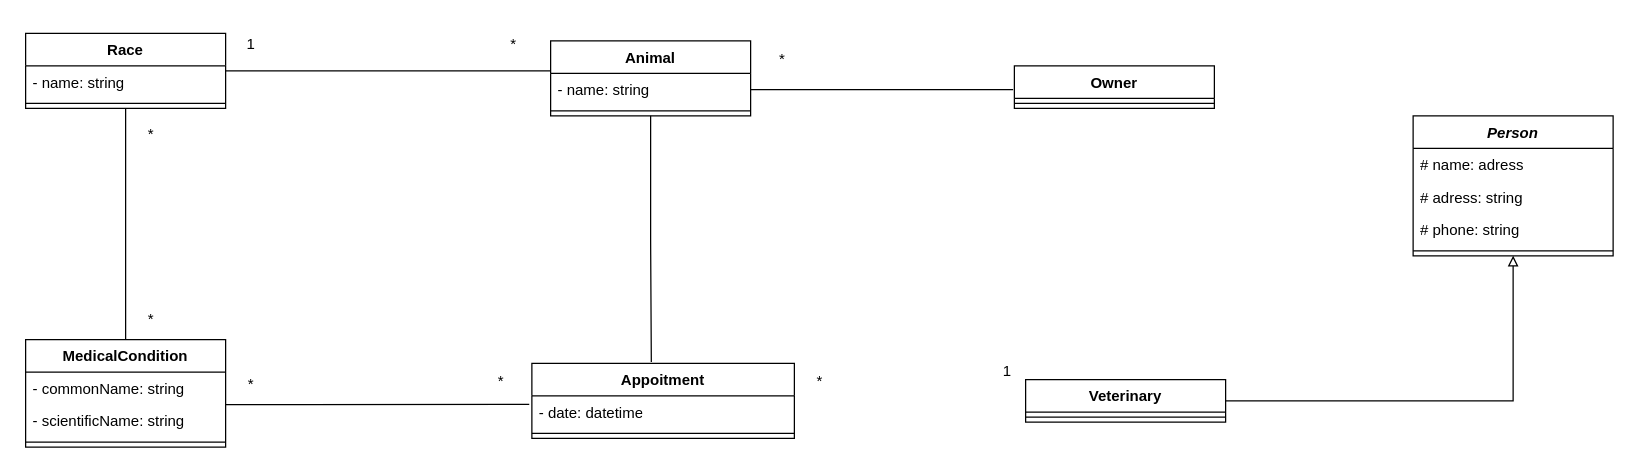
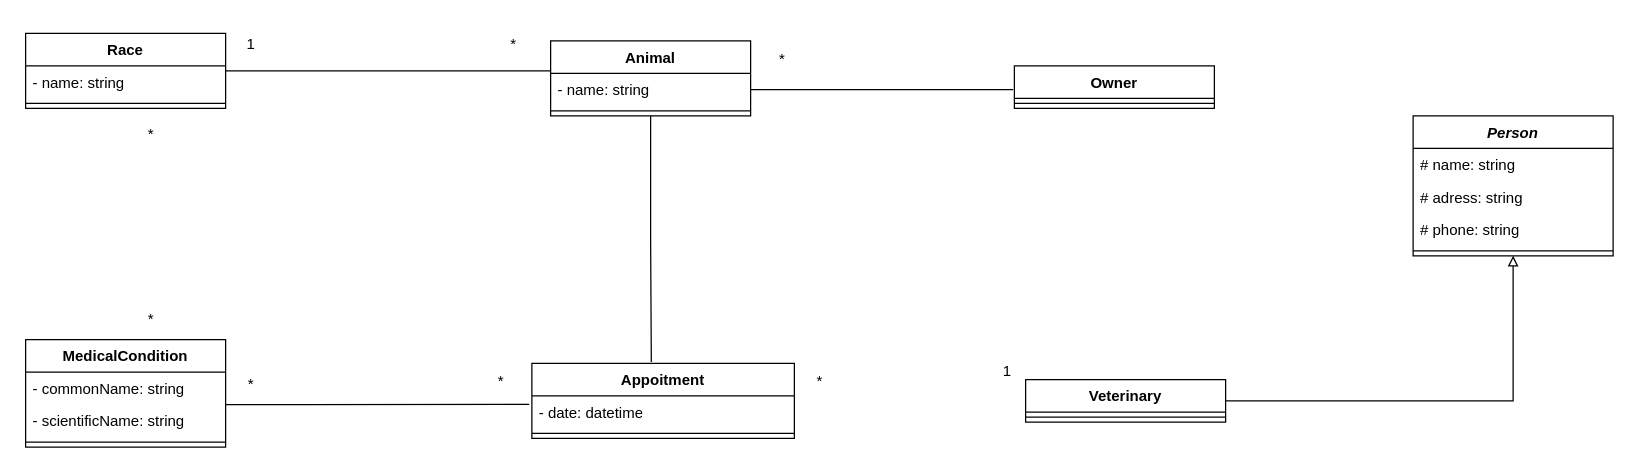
(1474, 166) -> (1472, 166)
(126, 225) -> none
